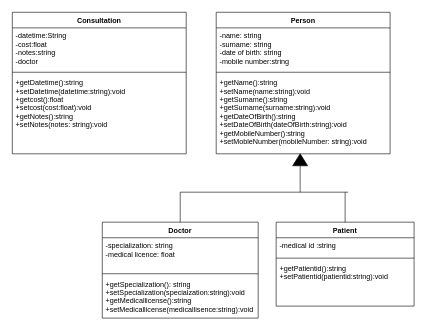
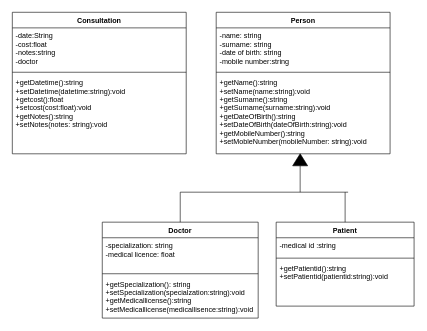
(45, 36) -> (38, 36)
